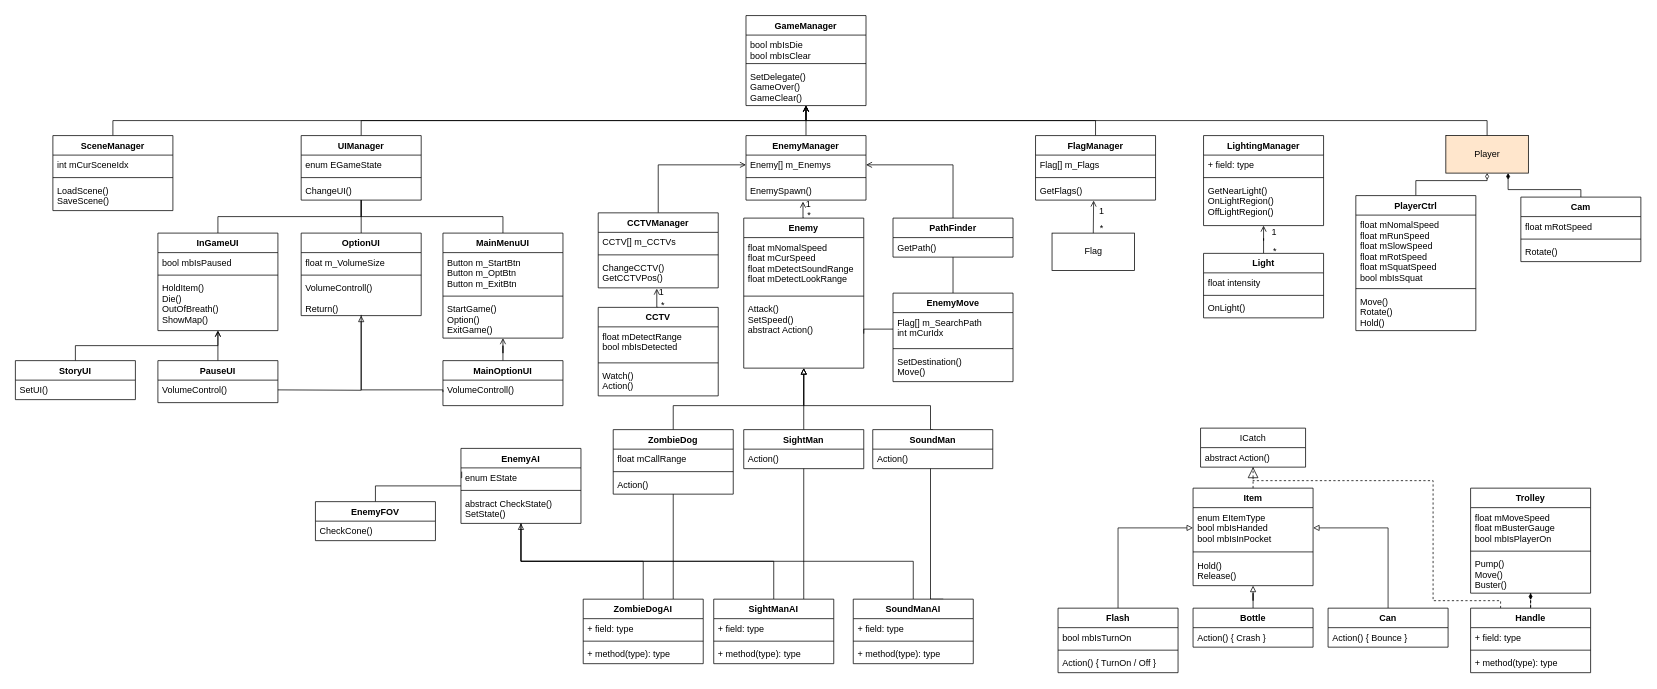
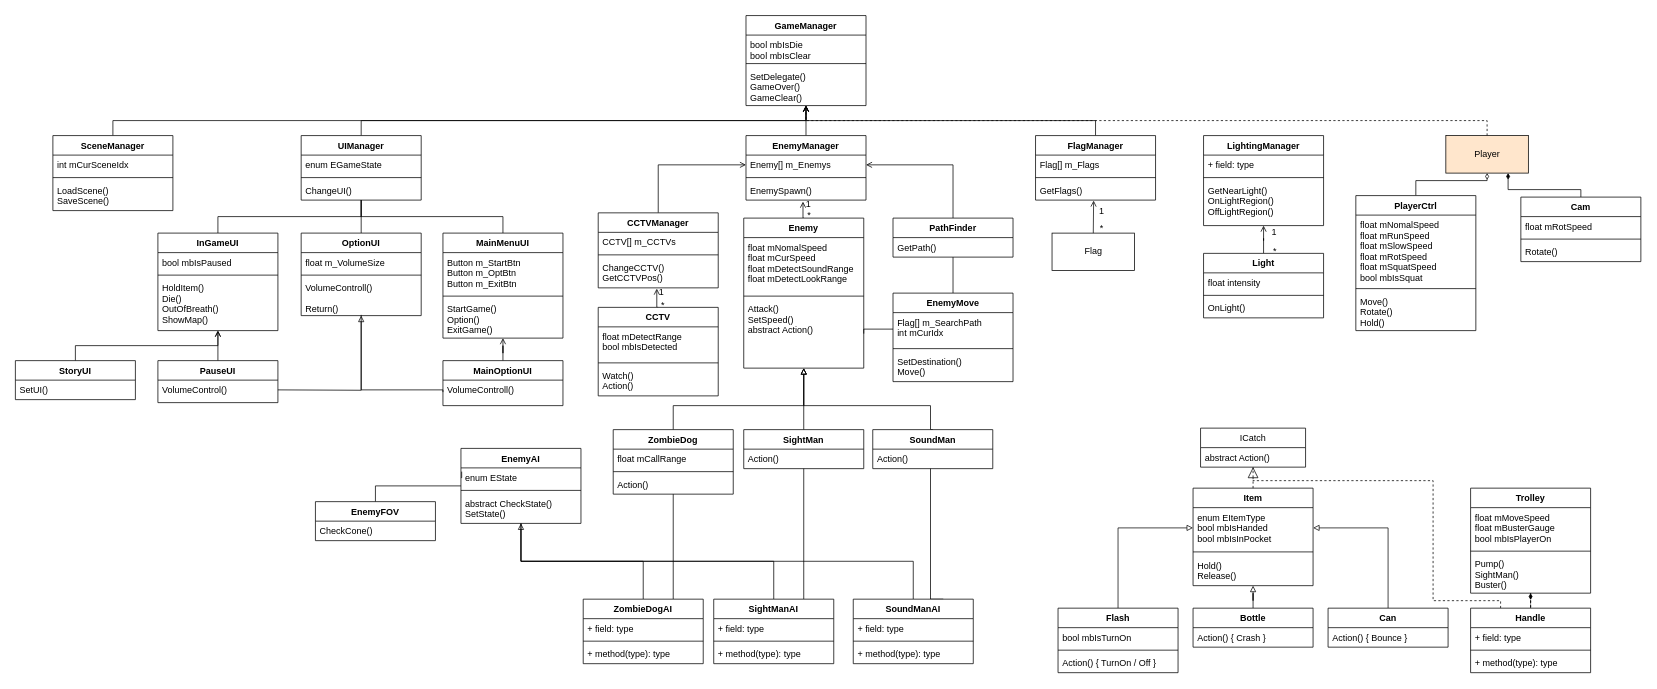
(1299, 120) -> (1299, 120)
(1490, 564) -> (1490, 564)
